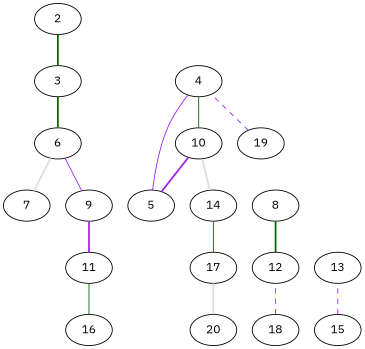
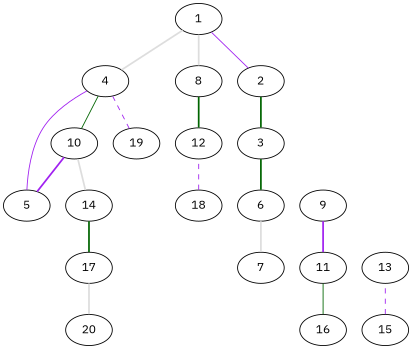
none -> (199, 19)
(73, 174) -> none
(213, 237) -> (89, 237)
